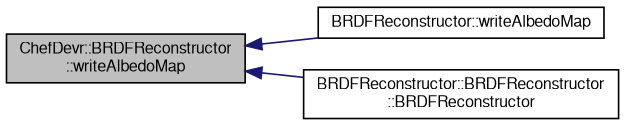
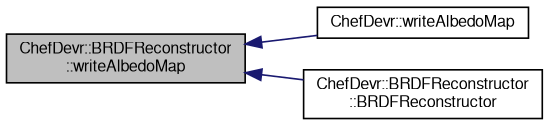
(461, 23) -> (423, 23)
(461, 94) -> (423, 94)
